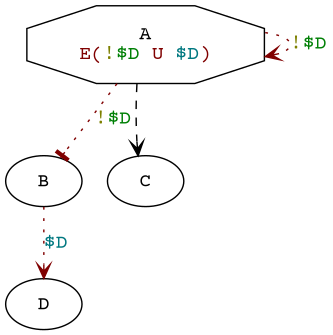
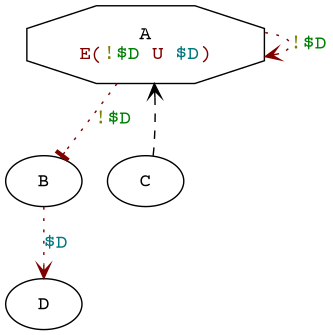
(136, 113) -> (155, 127)
